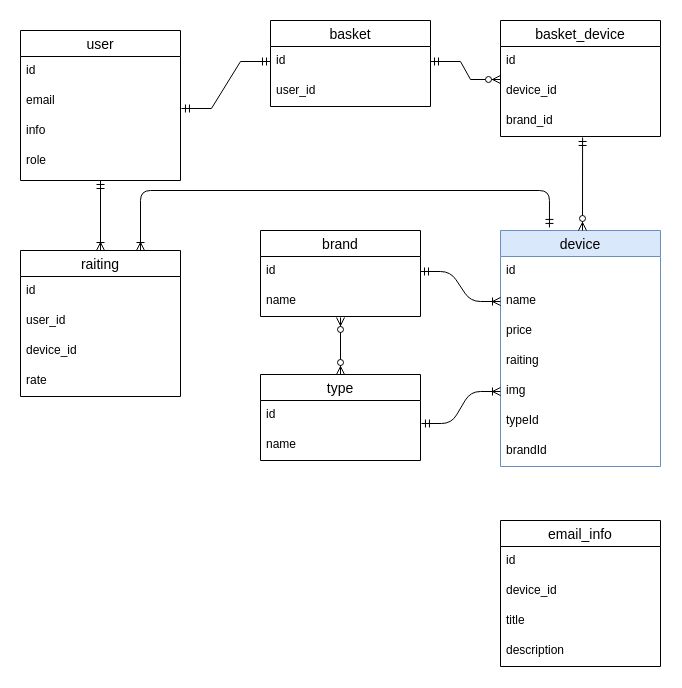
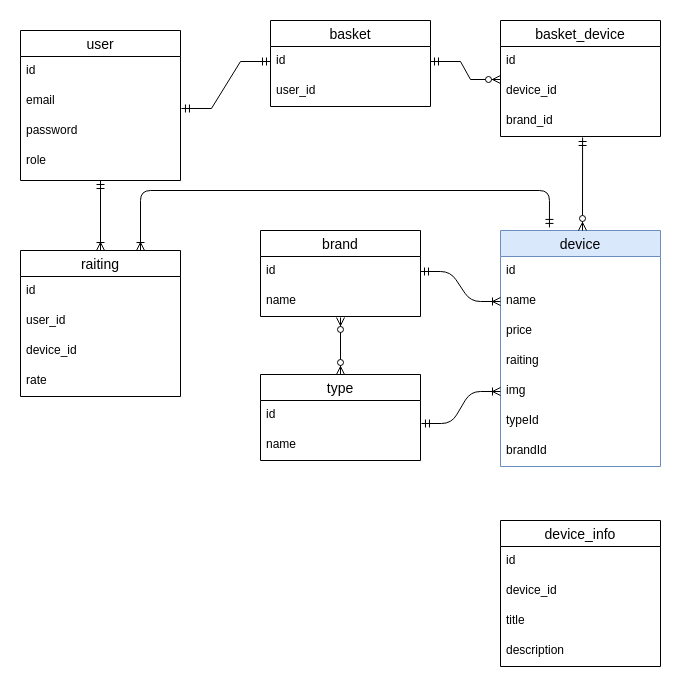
(38, 130) -> (53, 130)
(580, 534) -> (580, 534)
